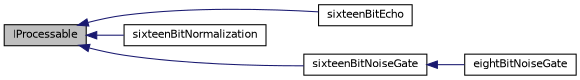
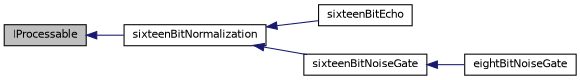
(203, 10) -> (298, 23)
(196, 63) -> (286, 51)
